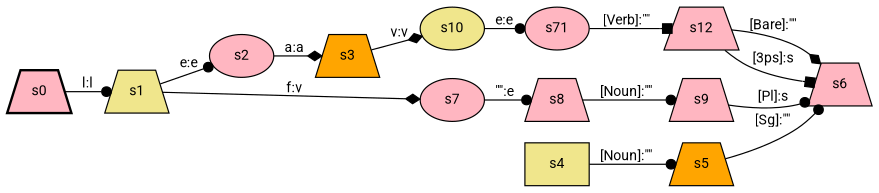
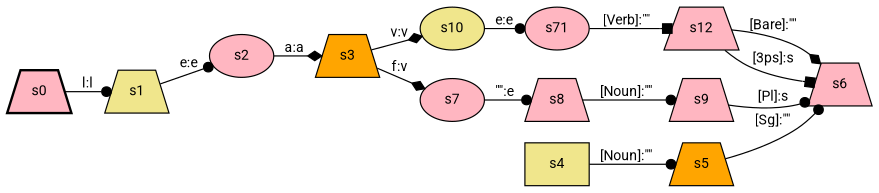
(284, 96) -> (394, 76)
